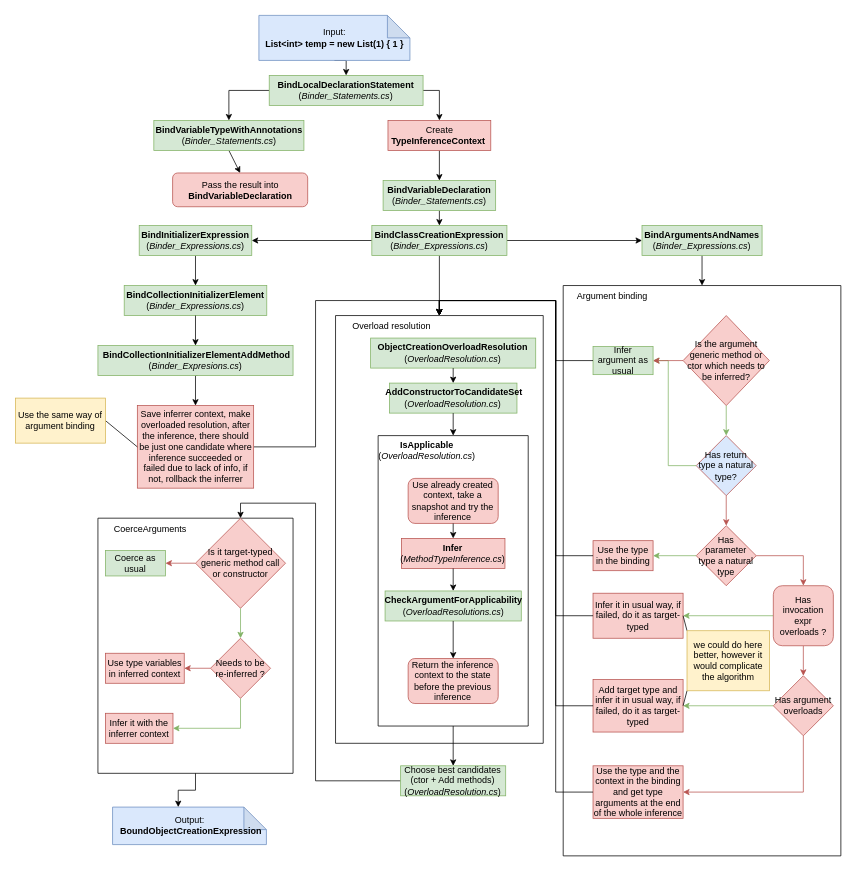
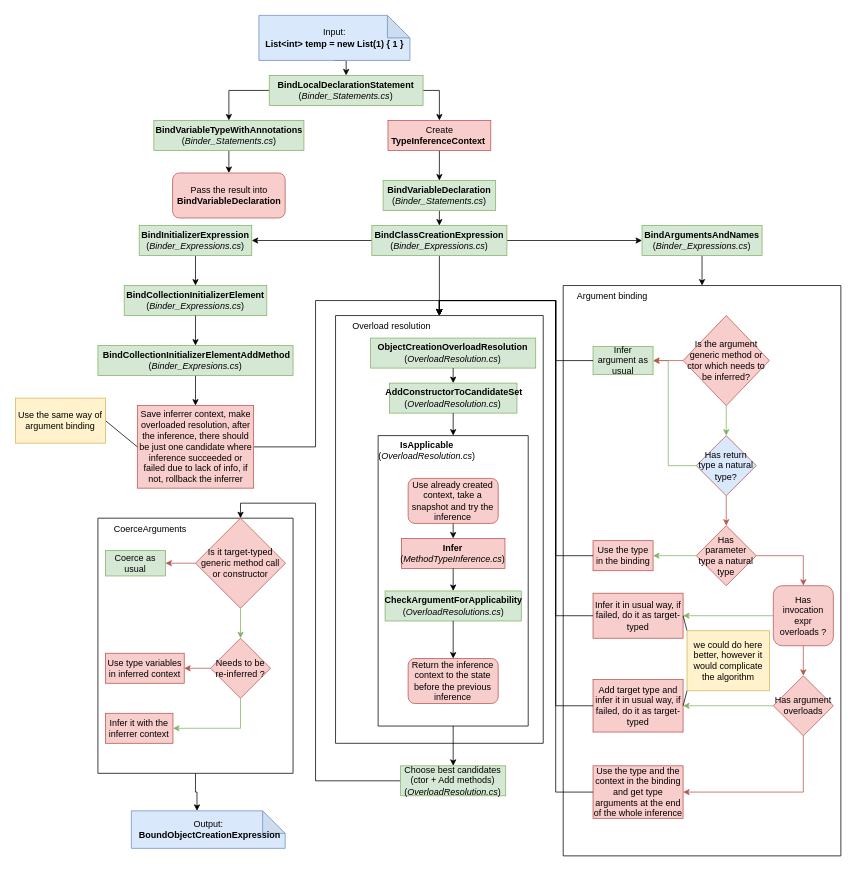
(240, 190) -> (229, 195)
(189, 825) -> (208, 829)
